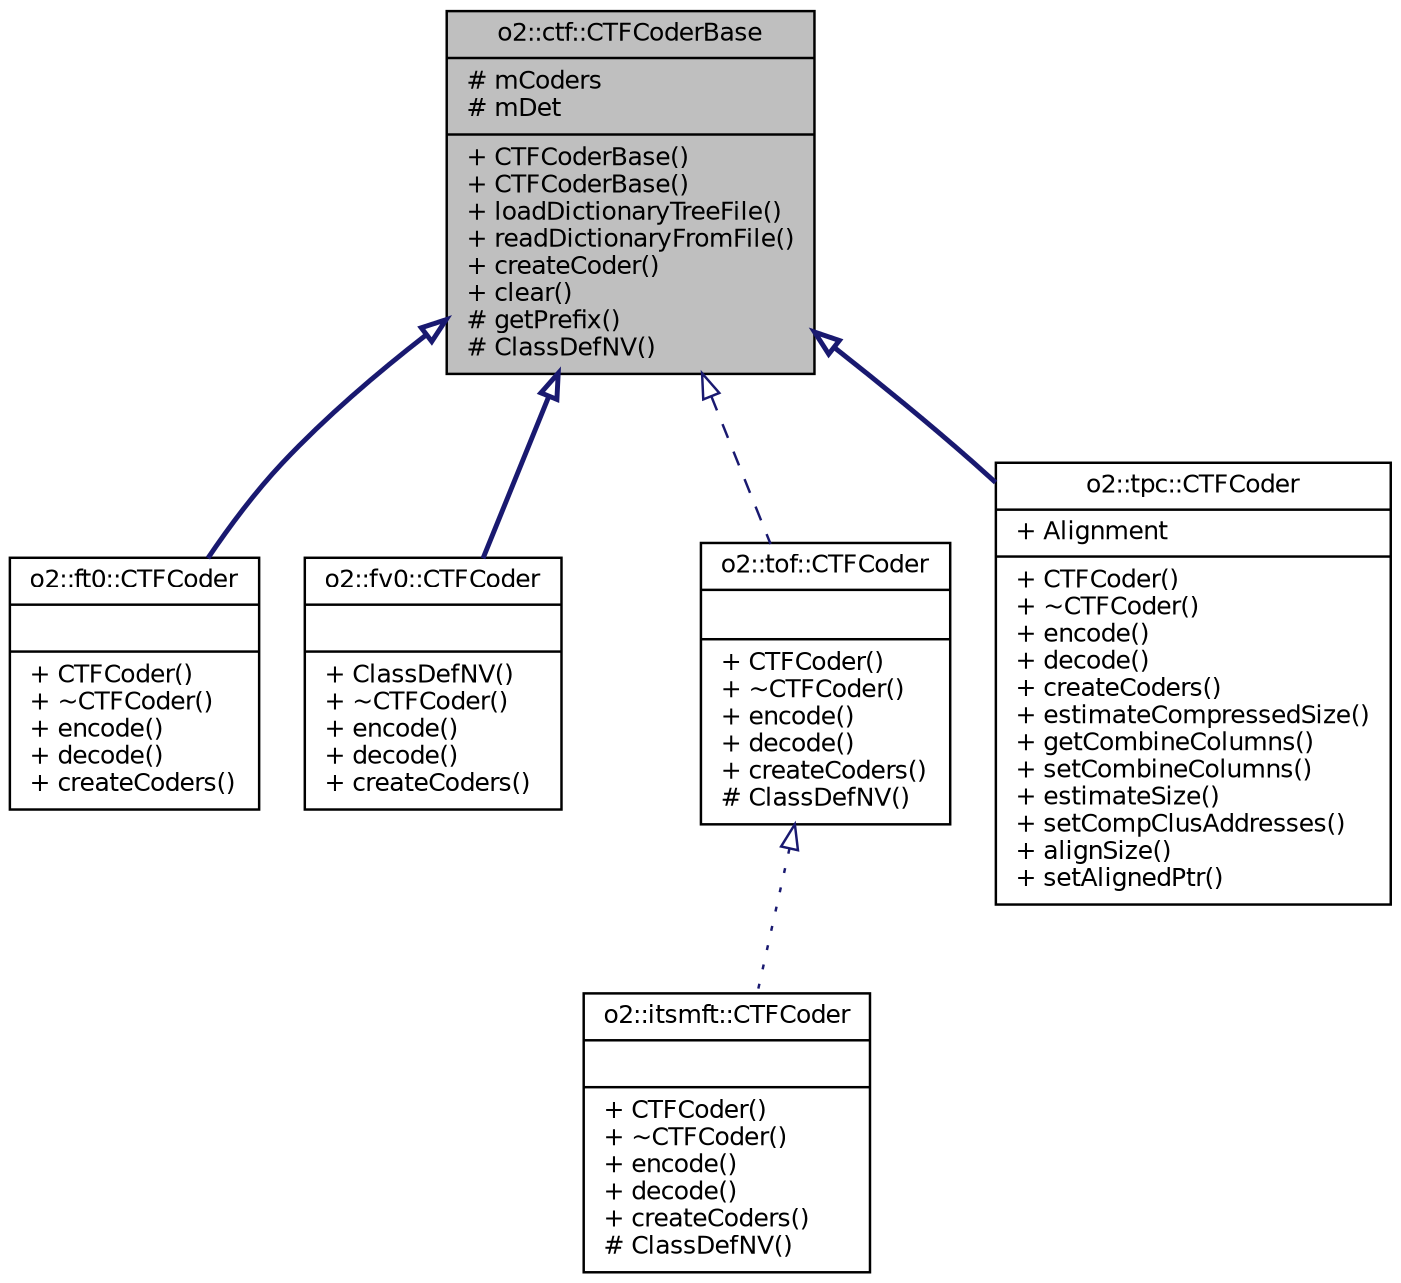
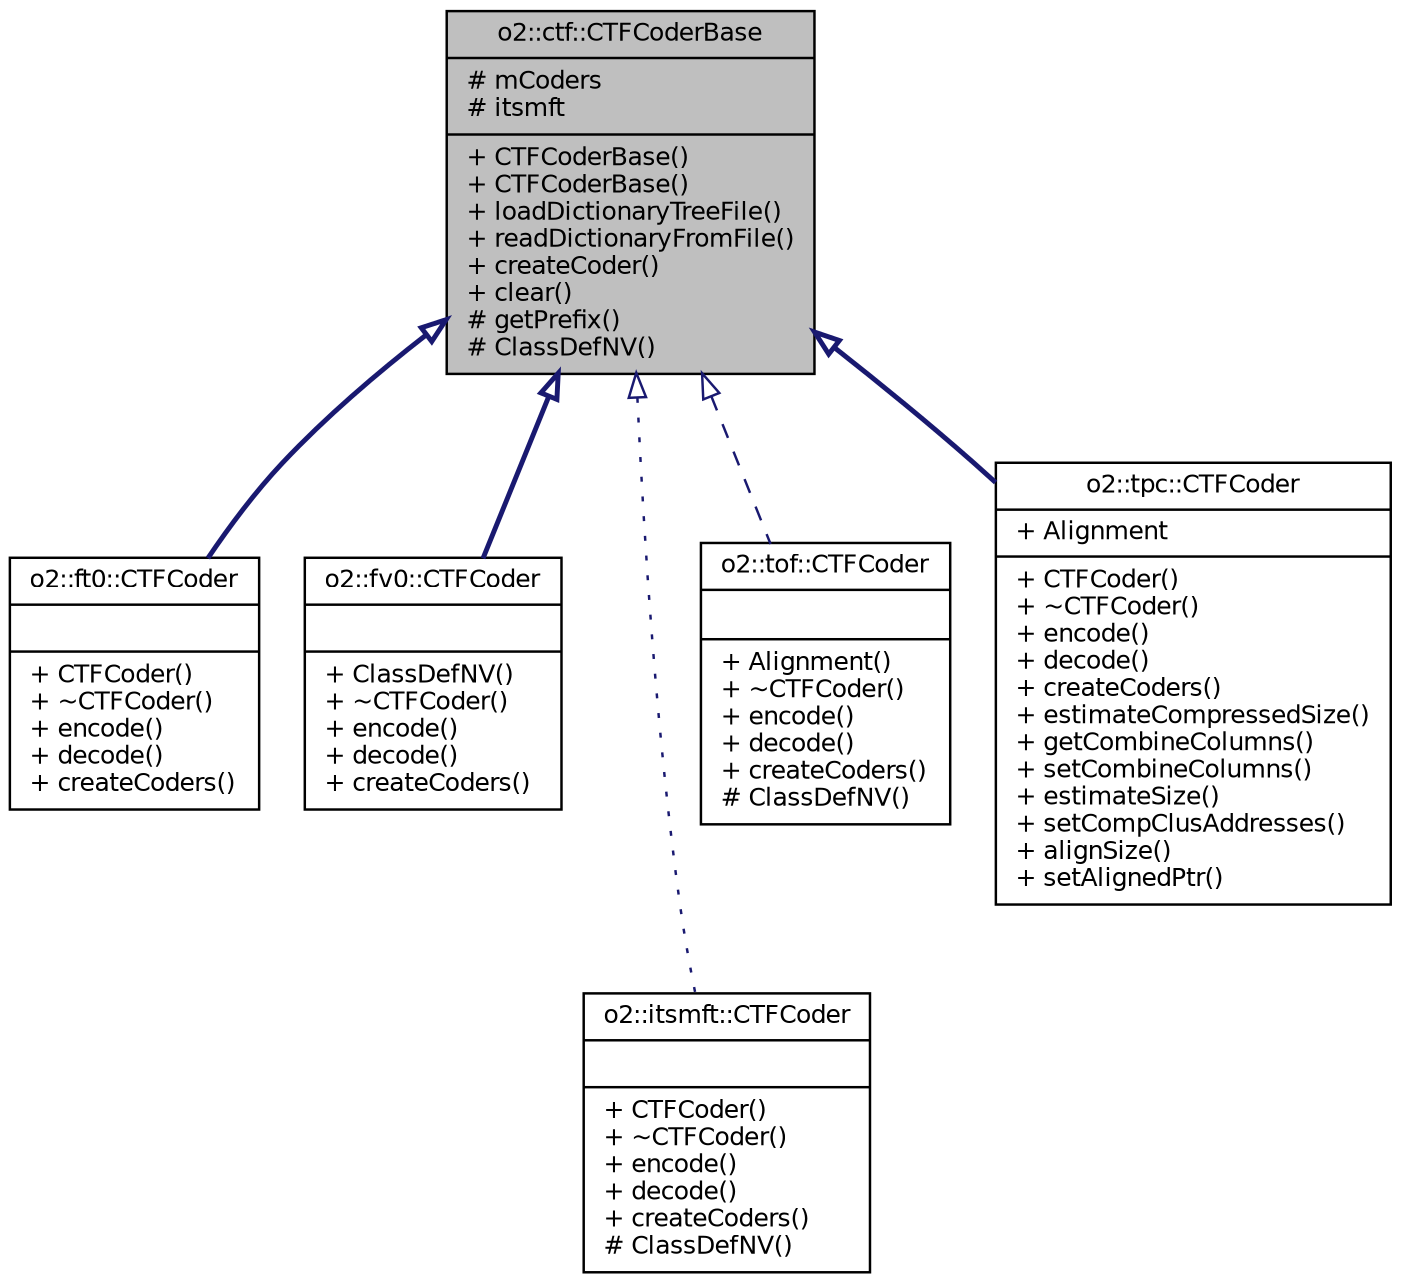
(515, 109) -> (516, 109)
(803, 663) -> (807, 663)
(773, 922) -> (657, 697)
